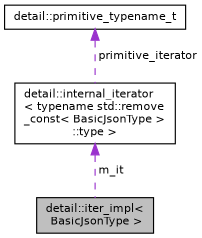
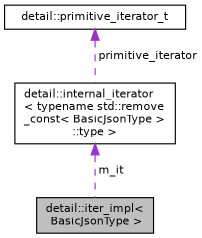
(95, 17) -> (95, 17)
